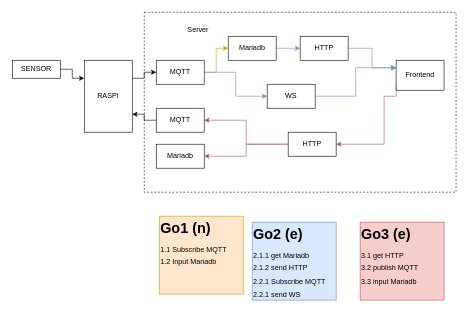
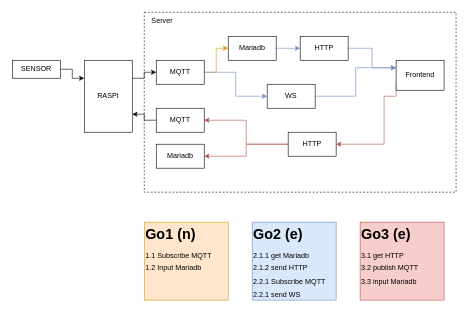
(198, 30) -> (162, 21)
(201, 255) -> (186, 261)
